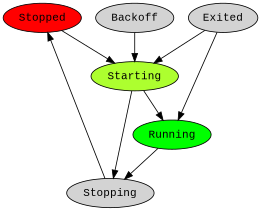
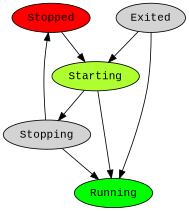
(135, 18) -> none
(144, 161) -> (77, 161)
